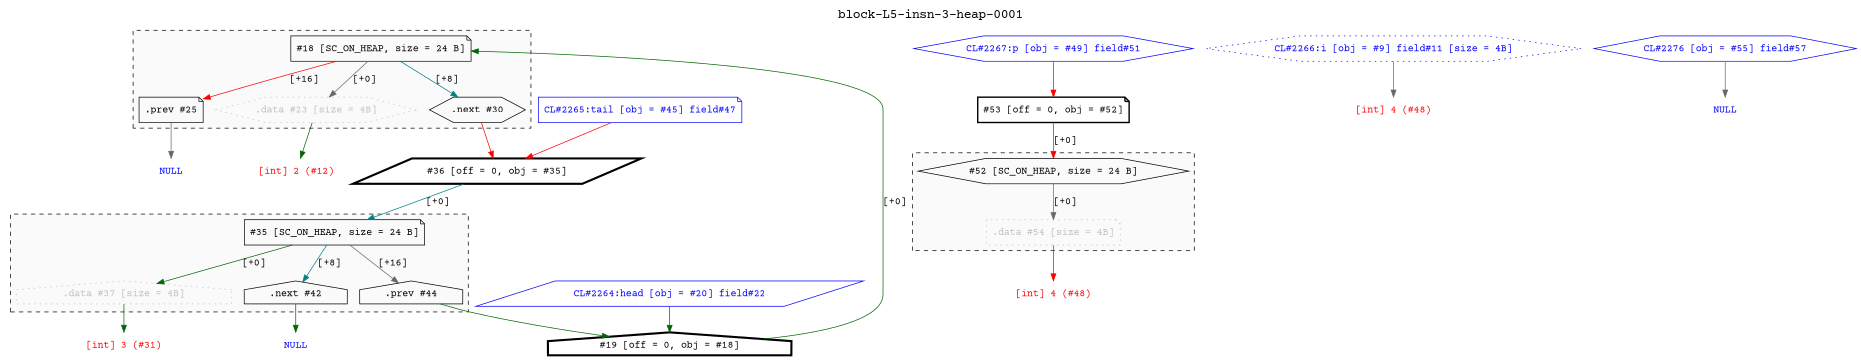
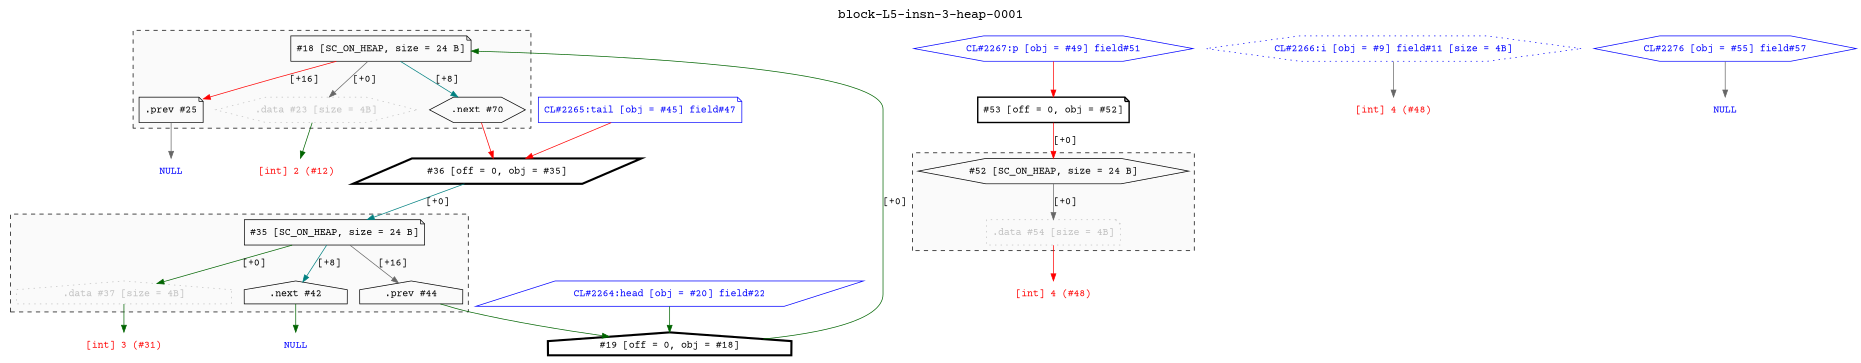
(477, 110) -> (477, 110)
